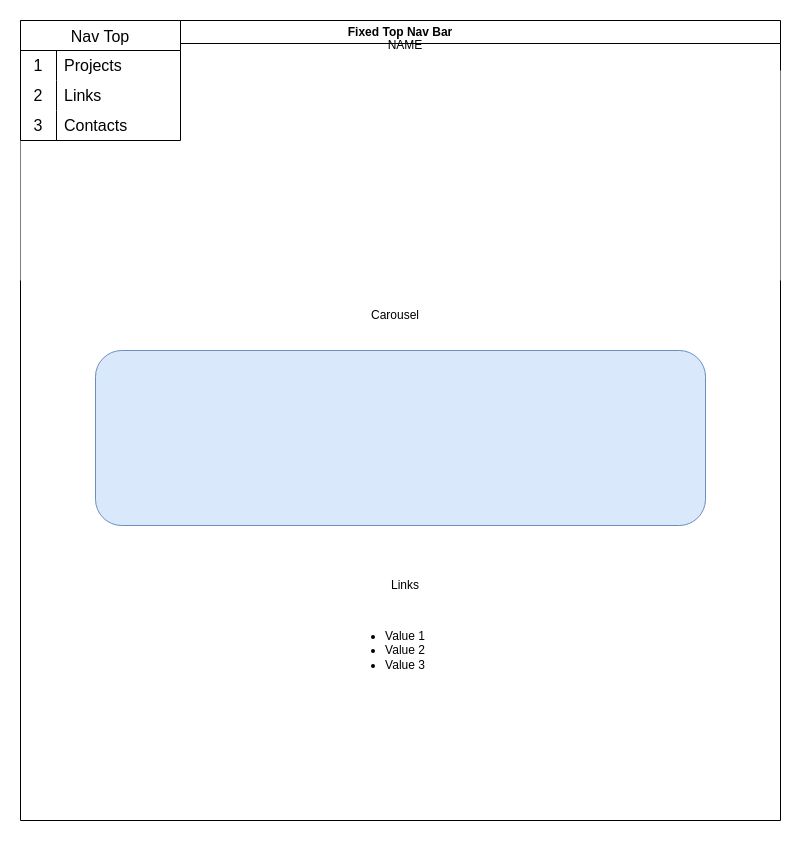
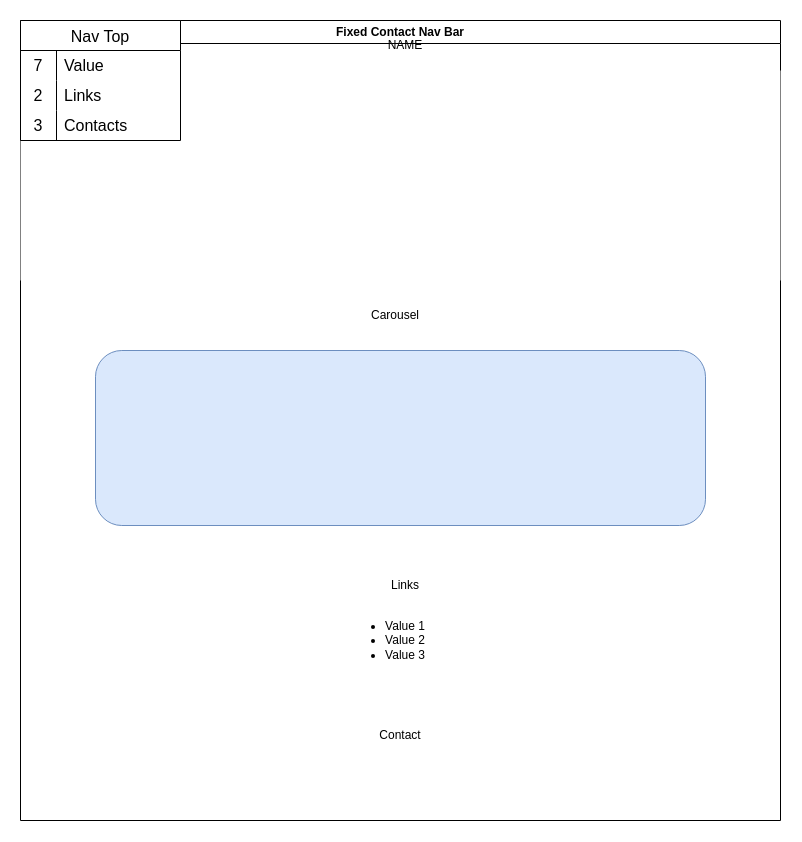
(401, 33) -> (401, 33)
(39, 66) -> (39, 66)
(100, 66) -> (85, 66)
(386, 651) -> (386, 641)
none -> (401, 736)
